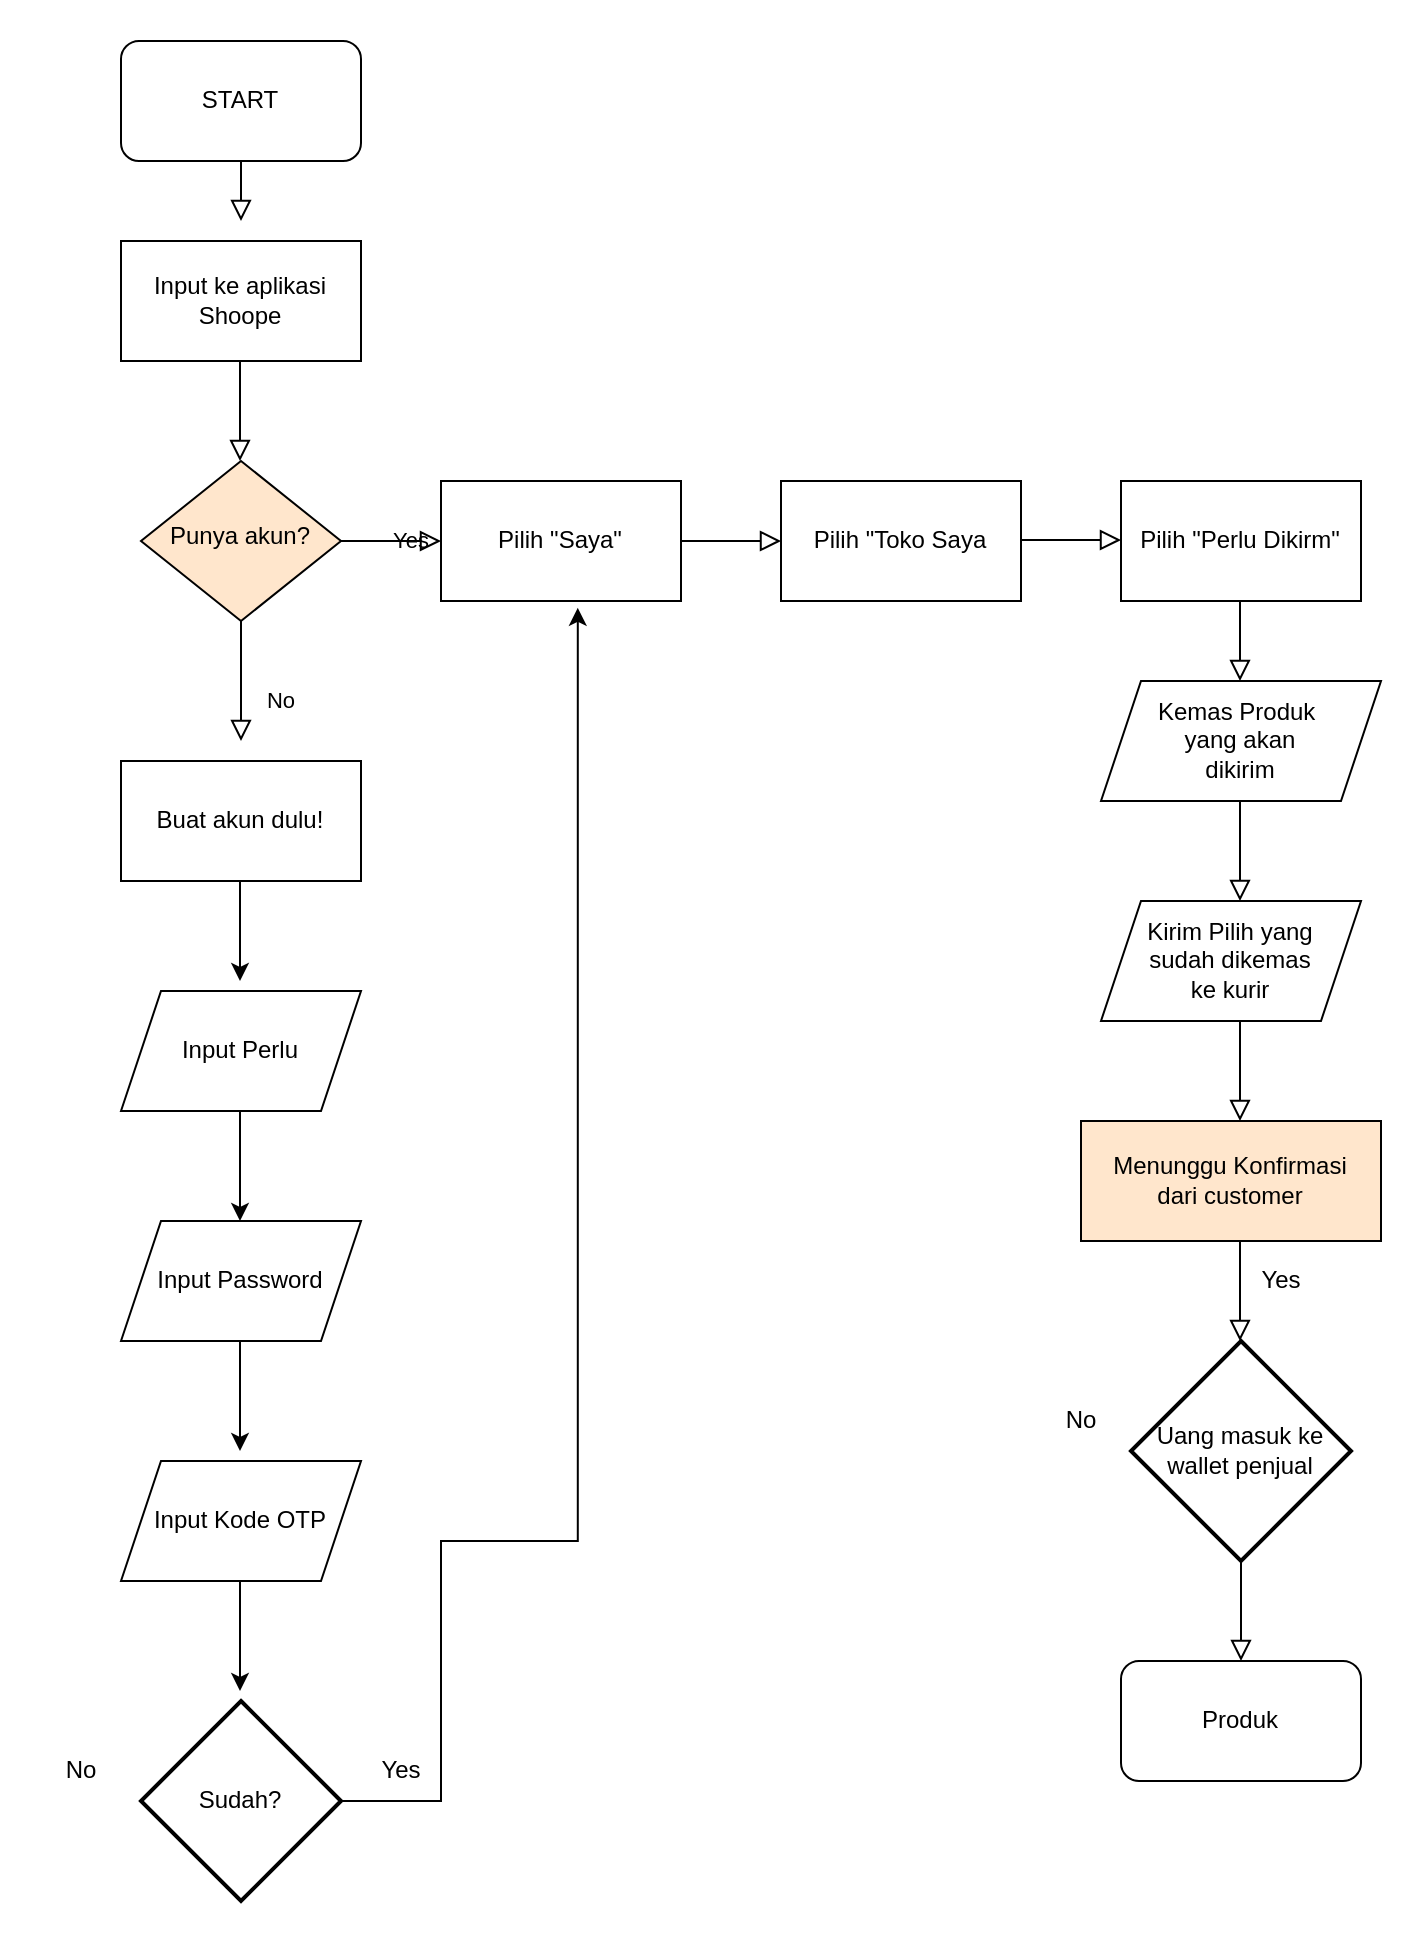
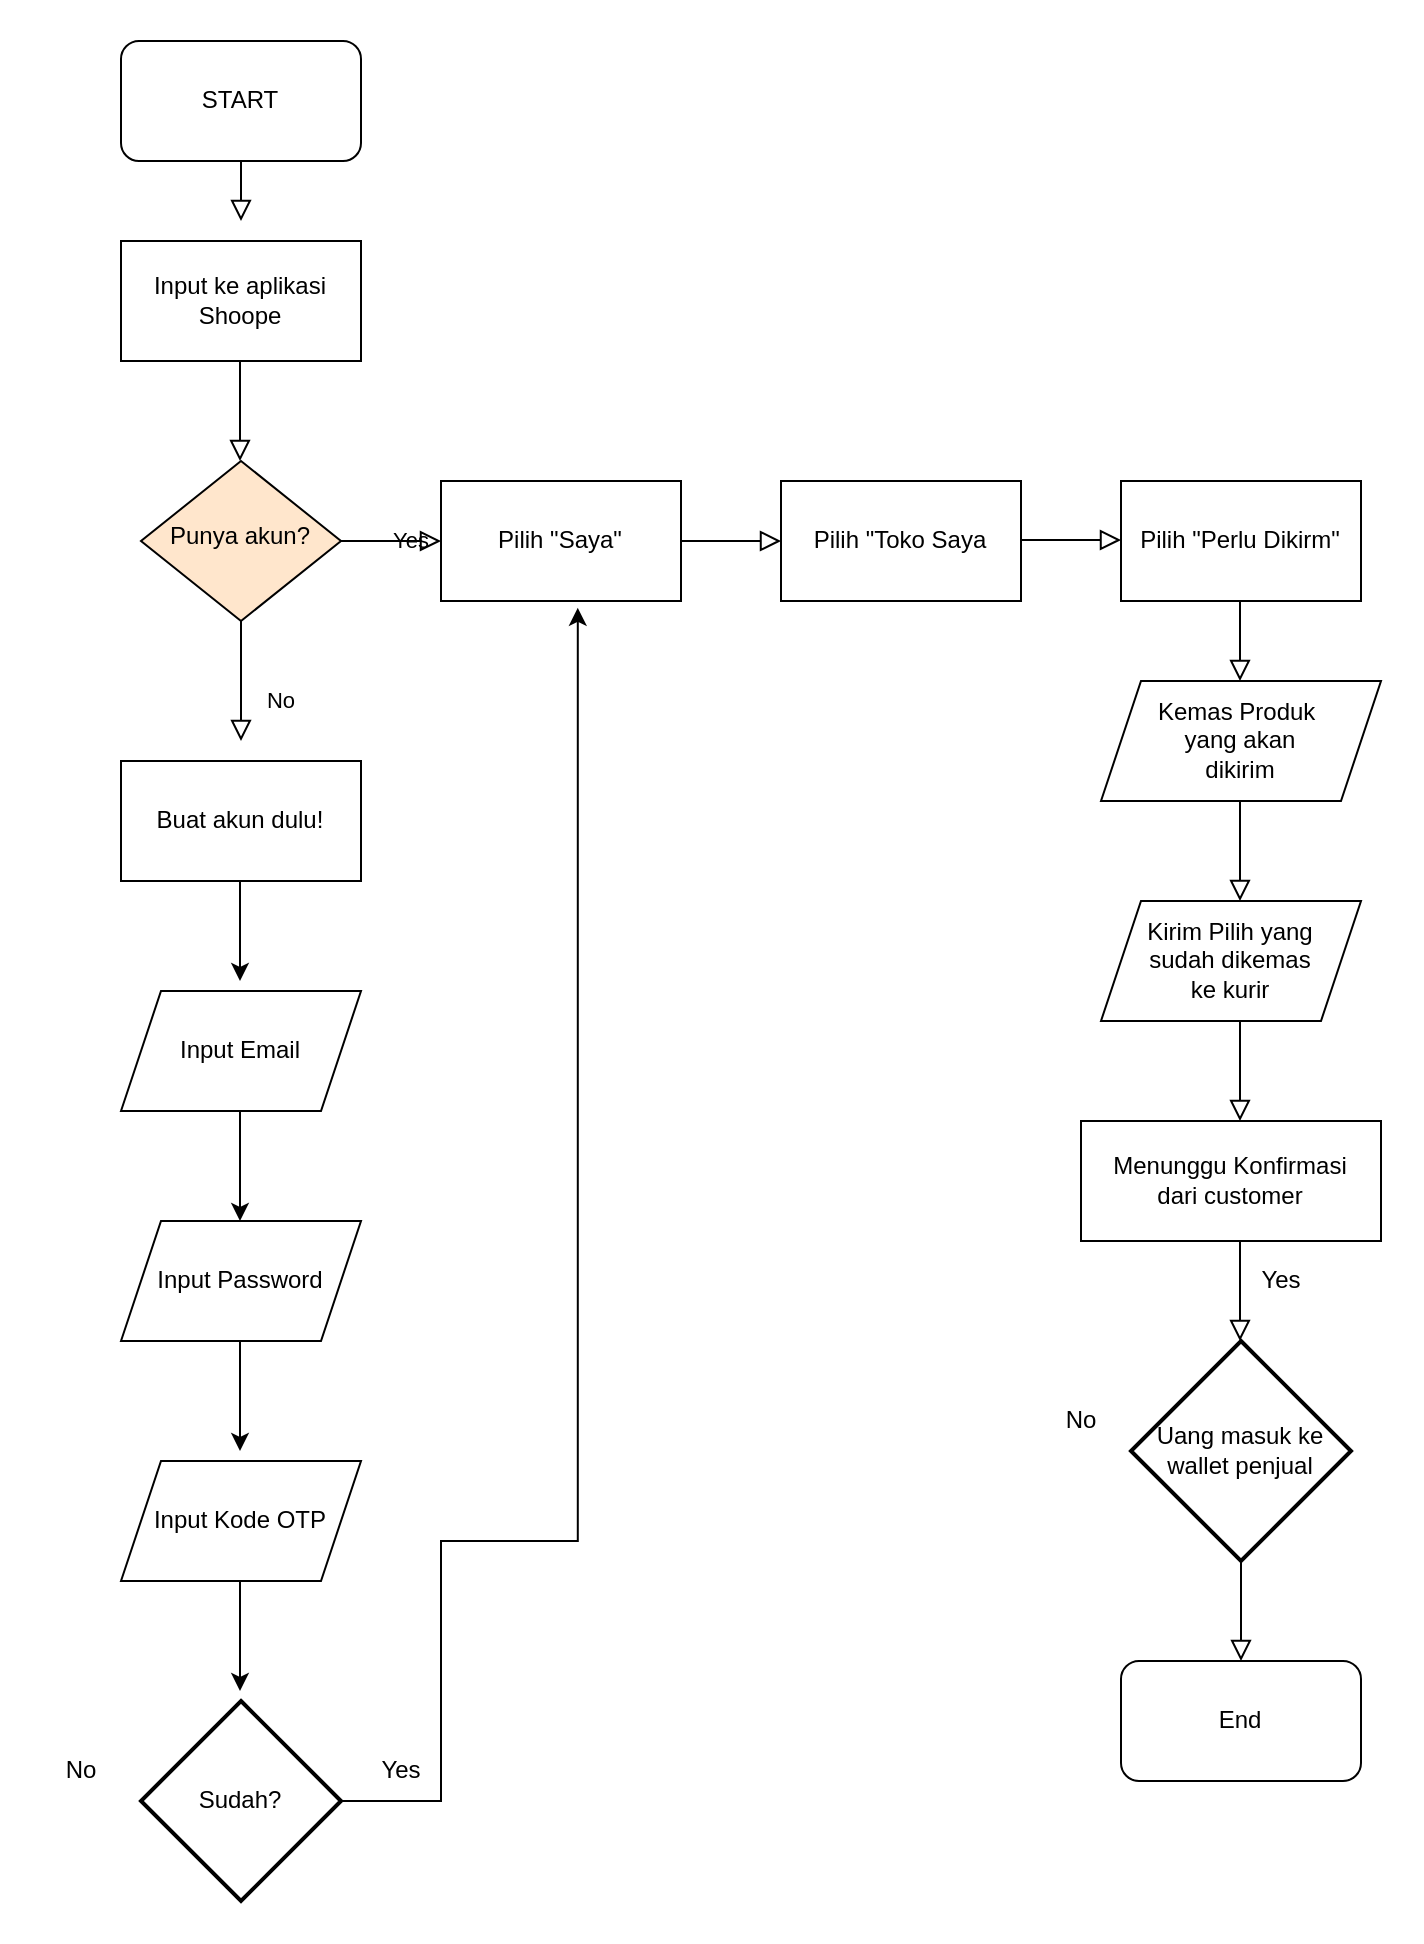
(241, 1051) -> (241, 1051)
(1231, 1181) -> (1231, 1181)
(1241, 1721) -> (1241, 1721)
